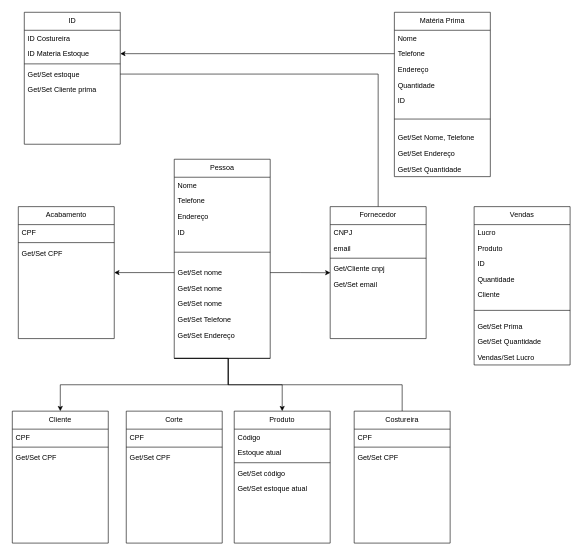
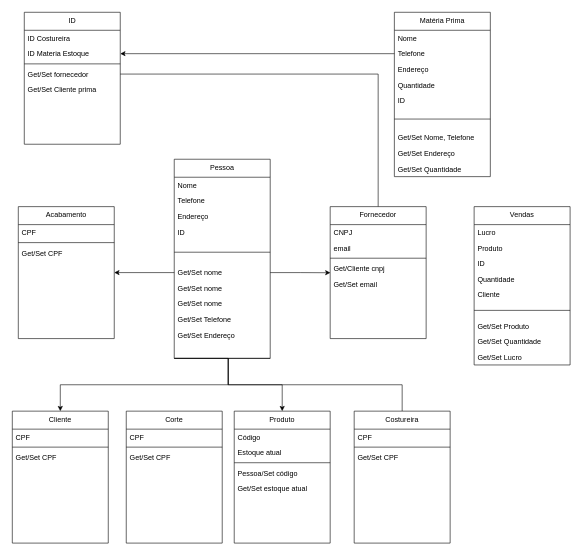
(57, 74) -> (63, 74)
(502, 326) -> (507, 326)
(509, 358) -> (503, 358)
(264, 473) -> (270, 473)
